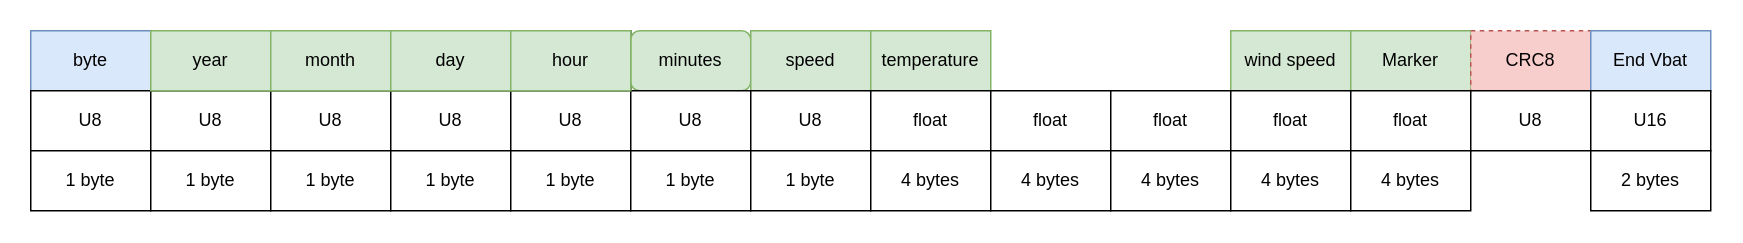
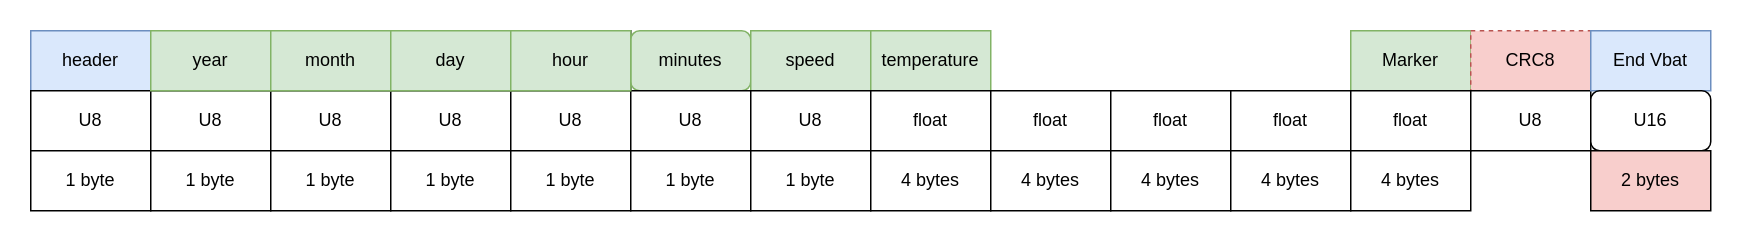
(91, 61) -> (91, 61)
(1291, 61) -> none
(1651, 121) -> (1651, 121)
(1651, 181) -> (1651, 181)
